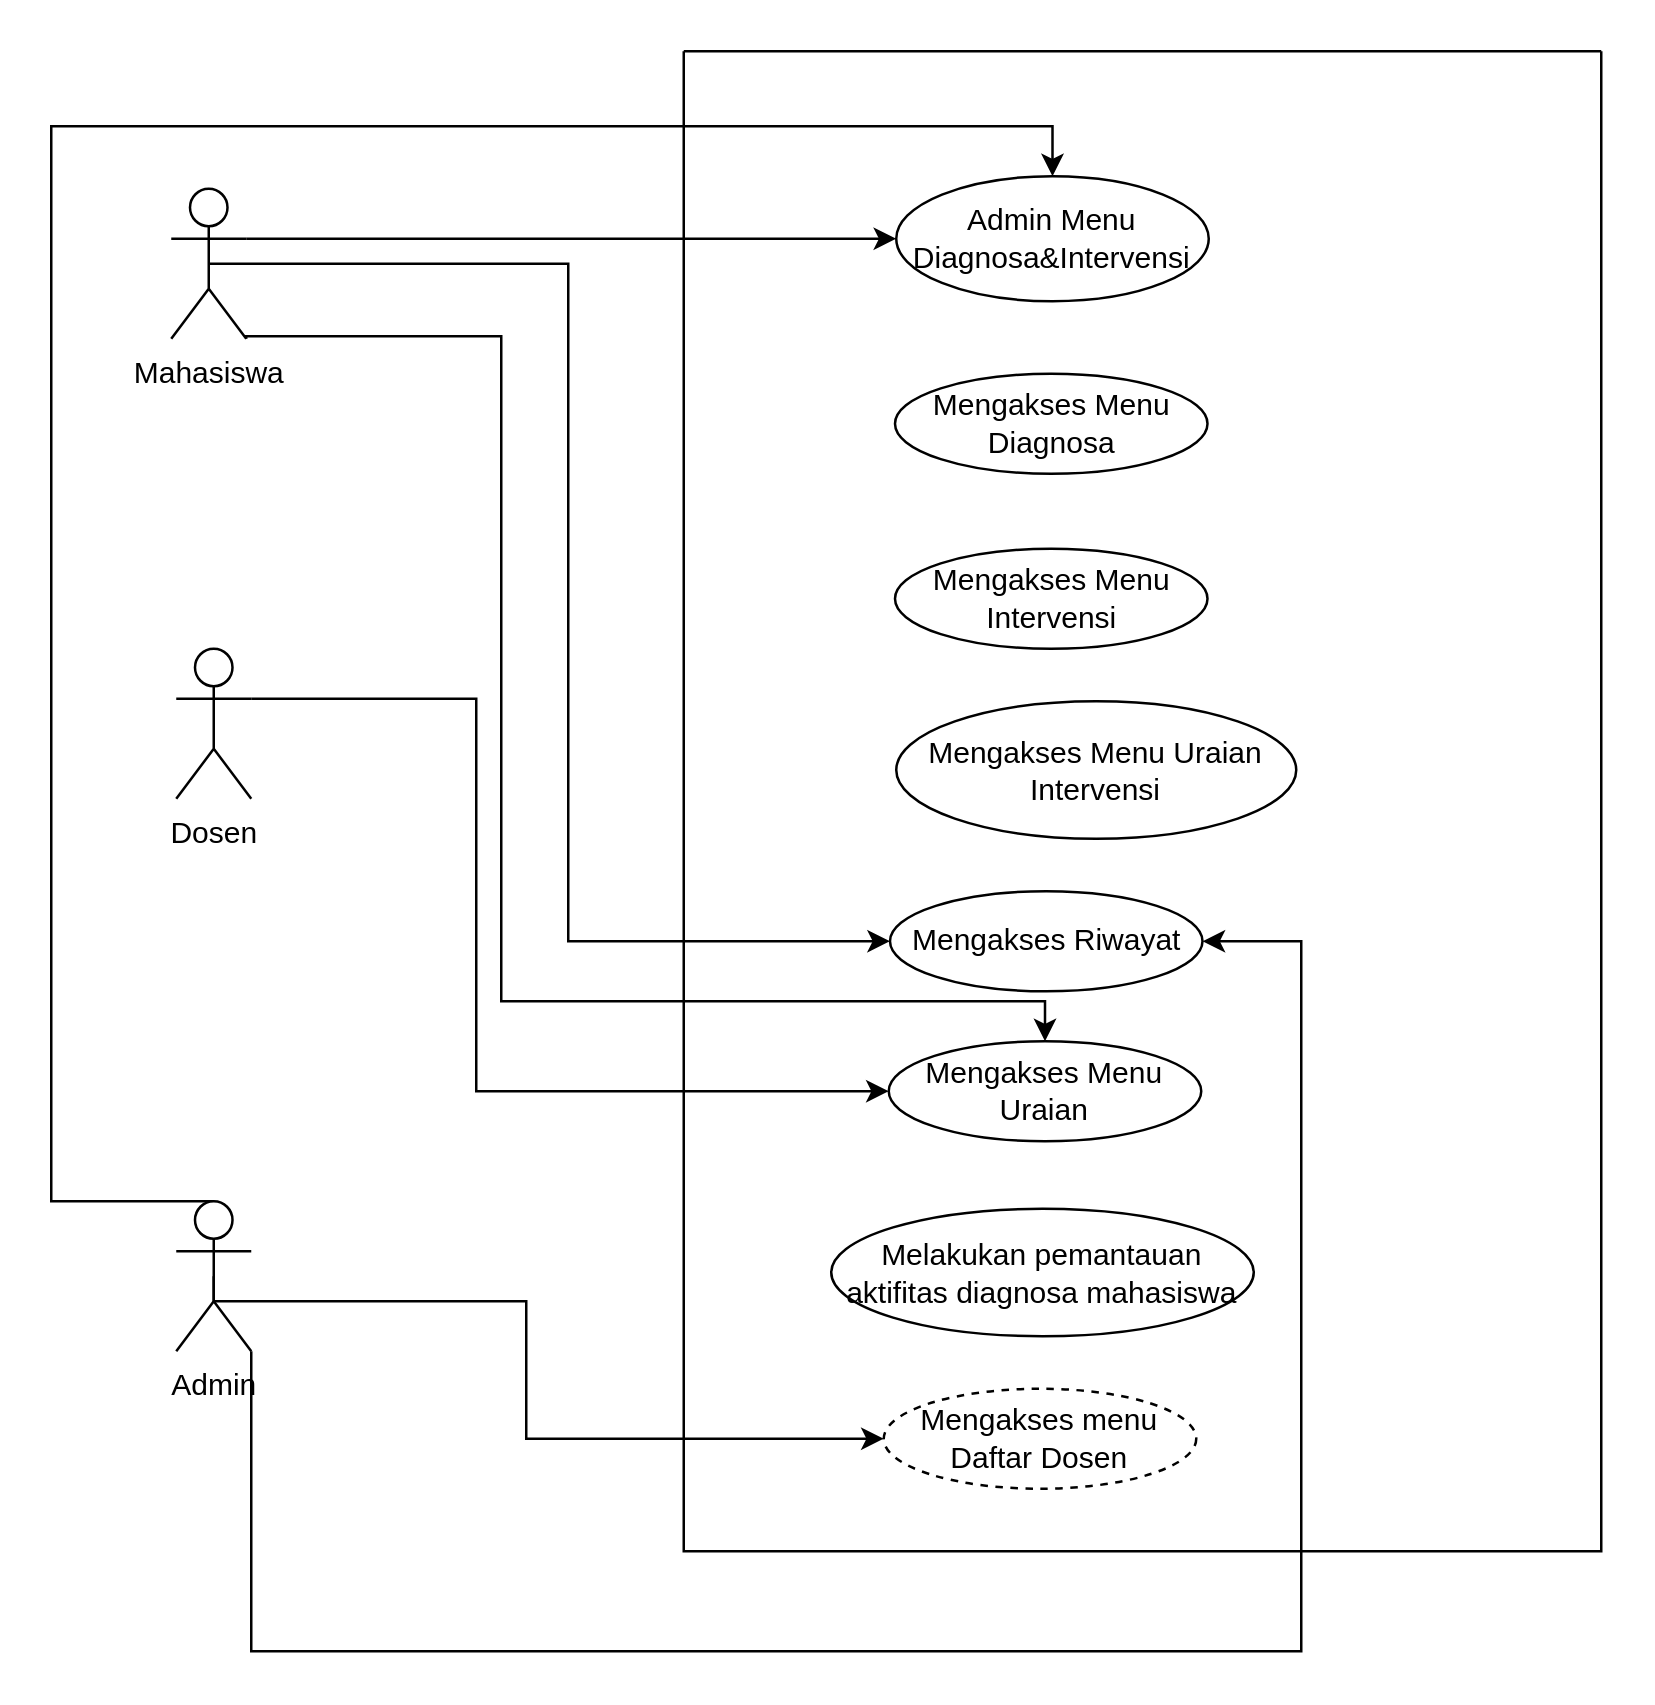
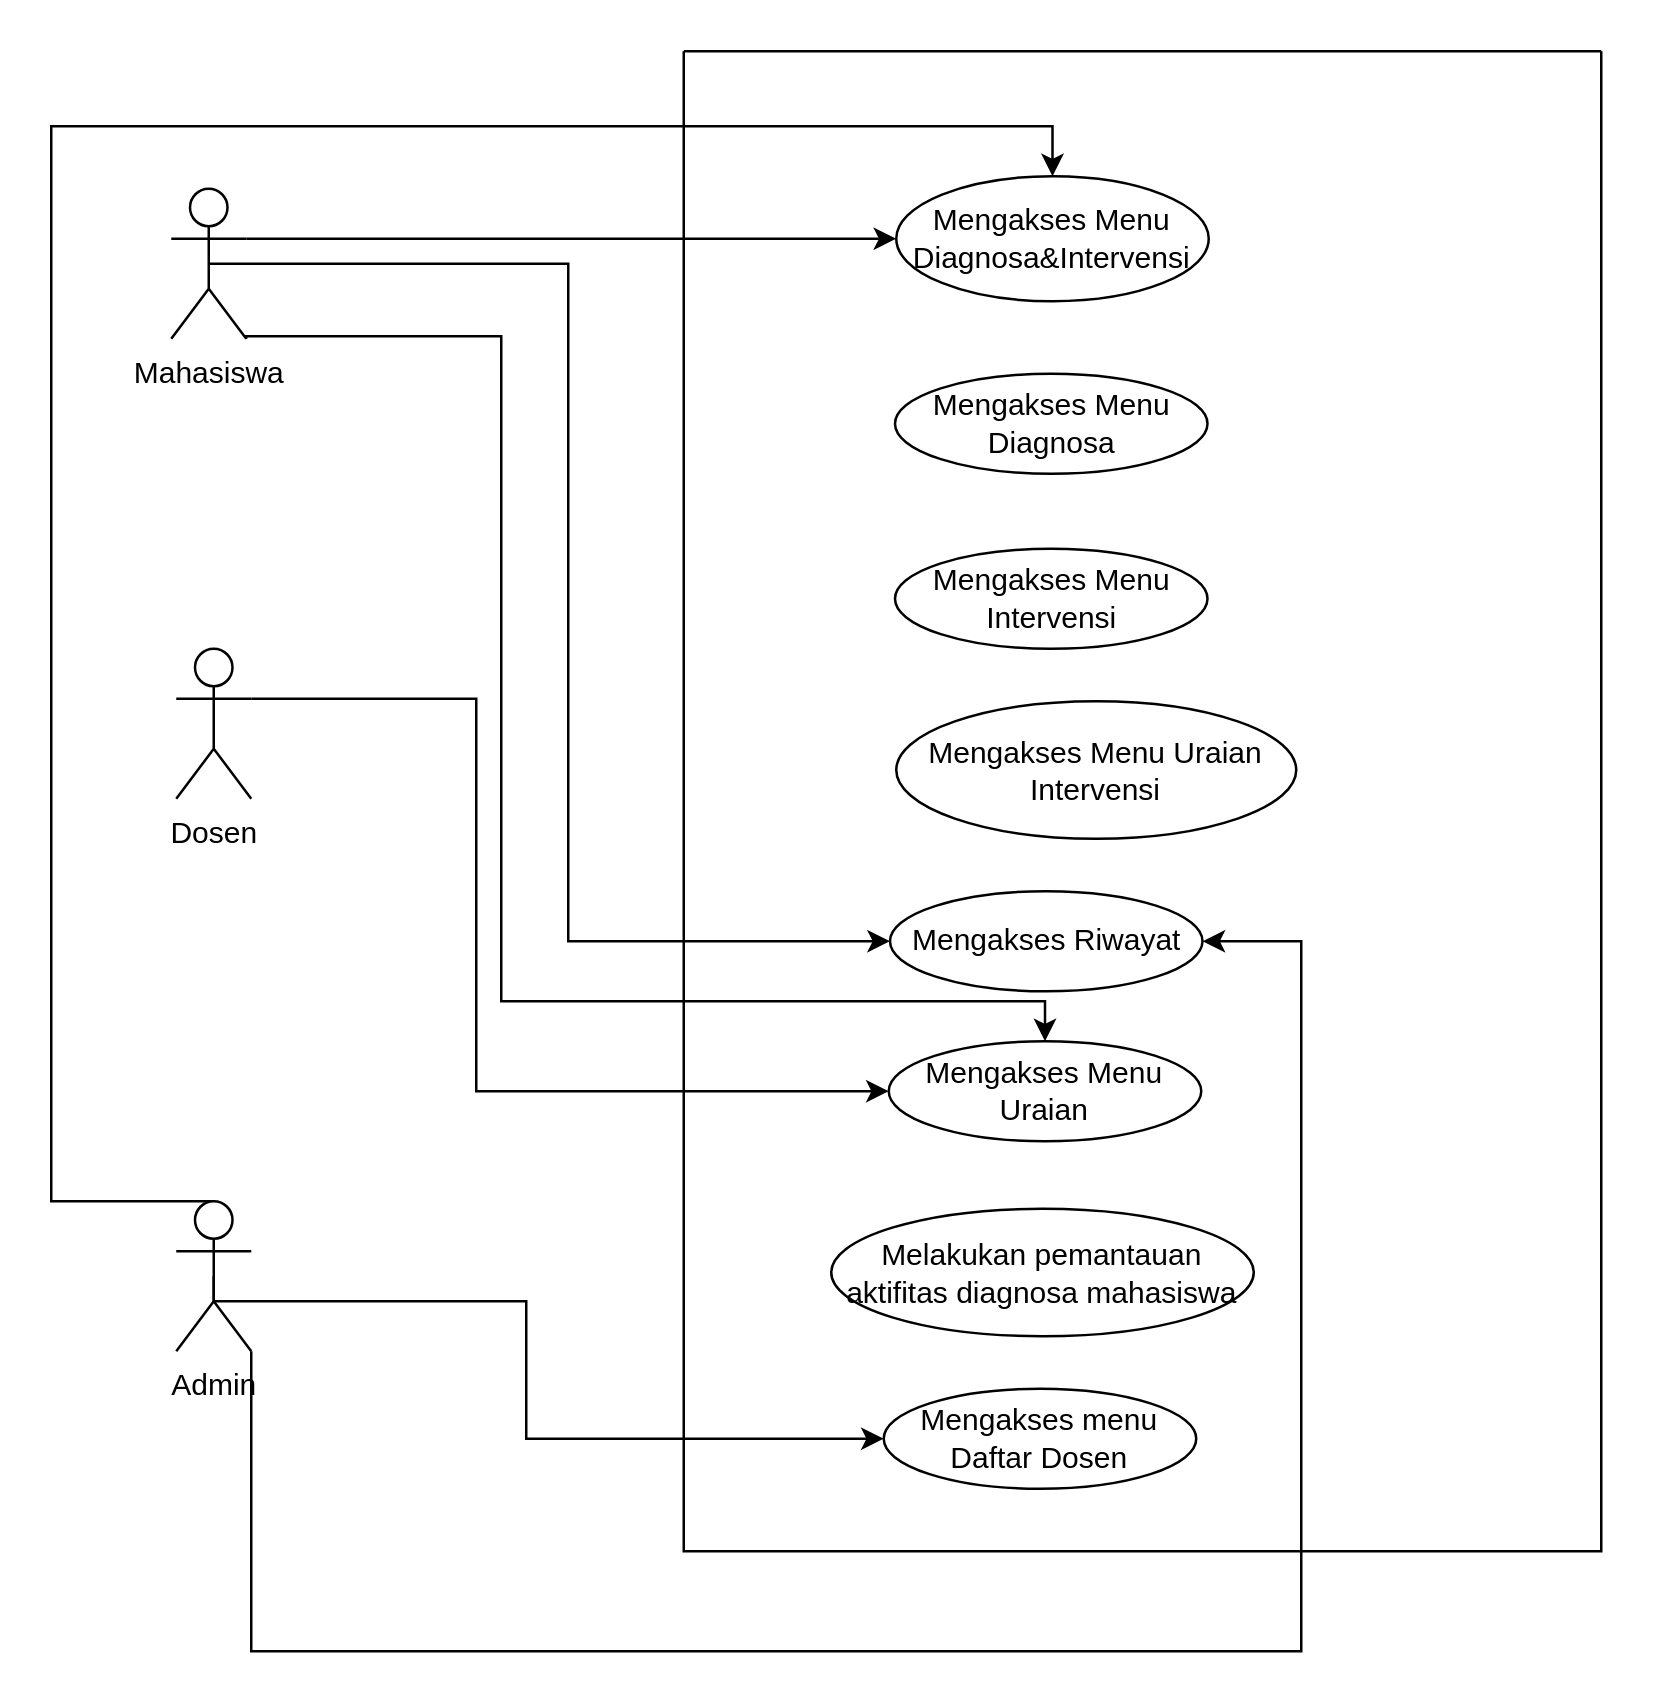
(1053, 239) -> (1053, 239)
(1040, 1439) -> (1040, 1439)
